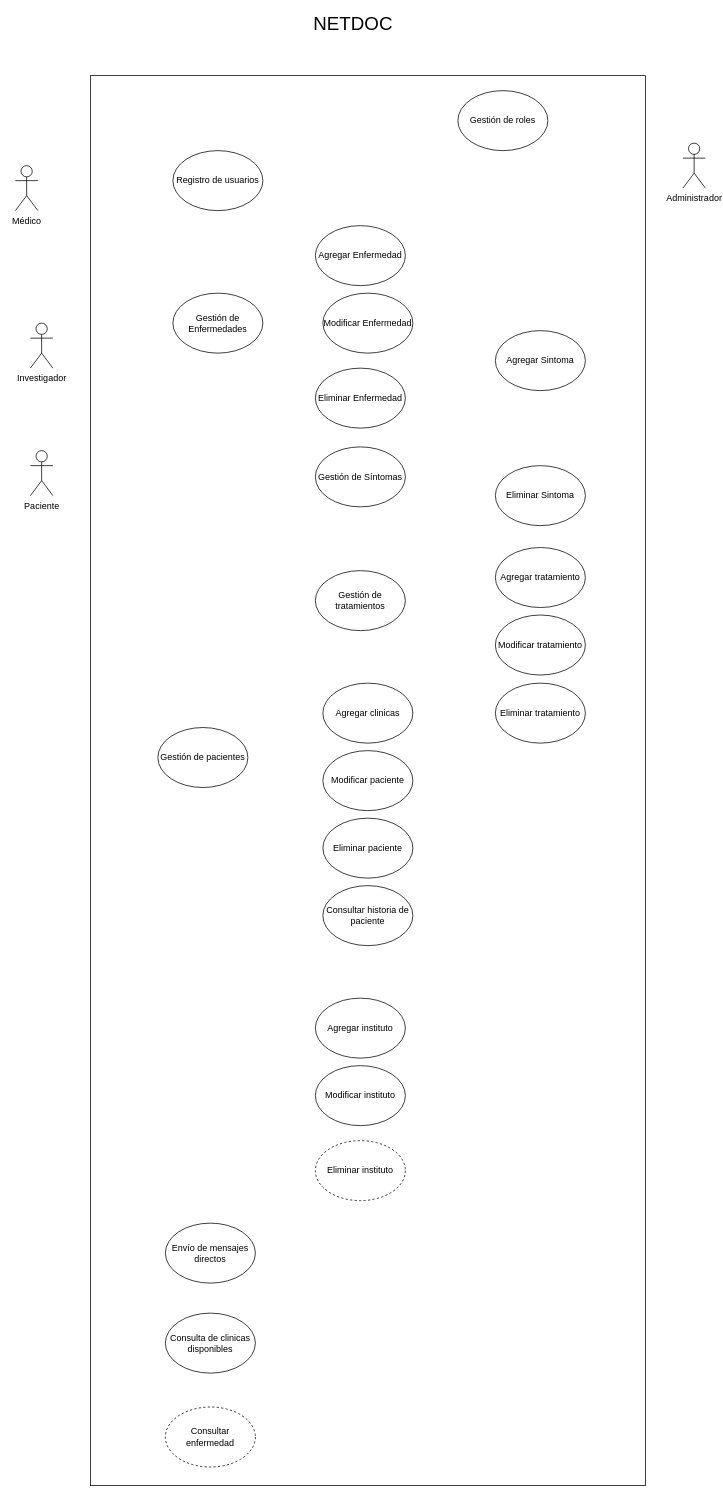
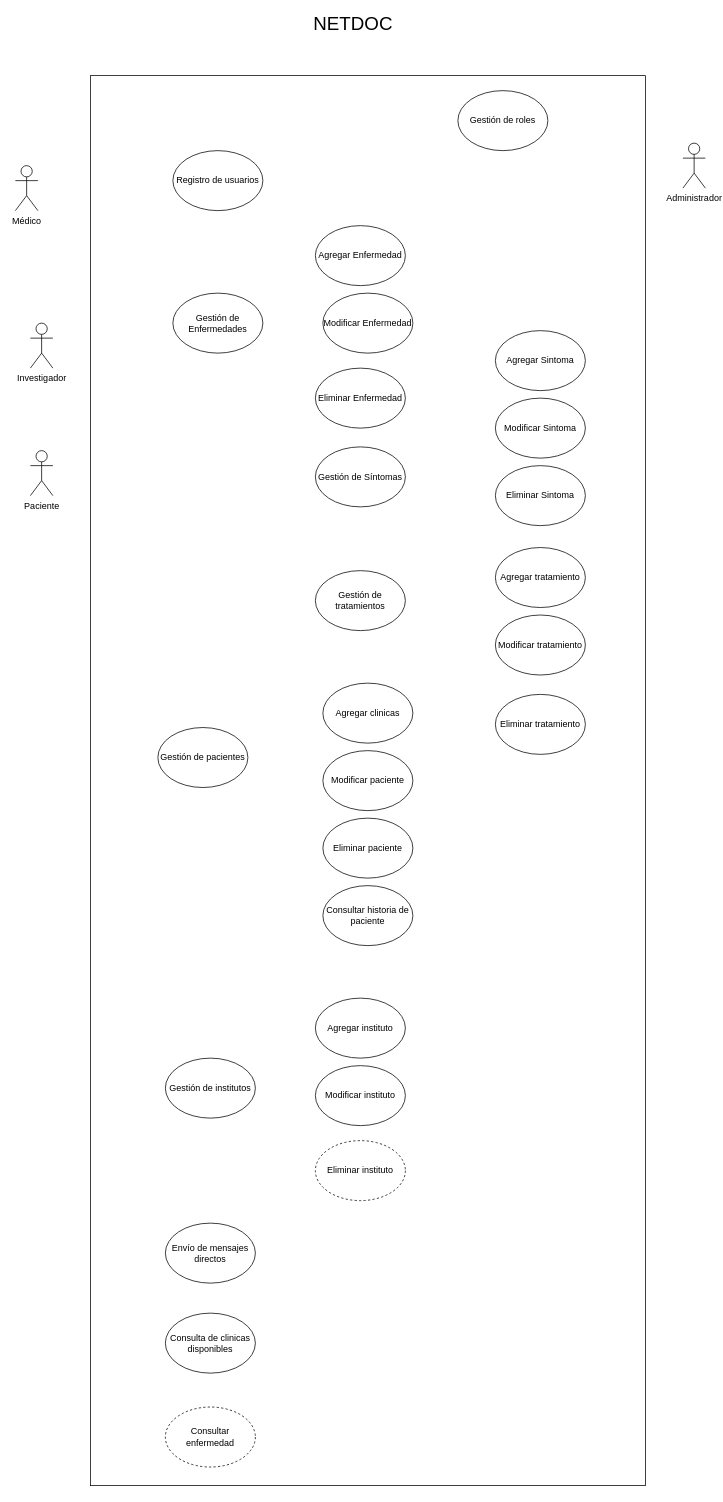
none -> (540, 428)
(540, 713) -> (540, 724)
none -> (210, 1088)
